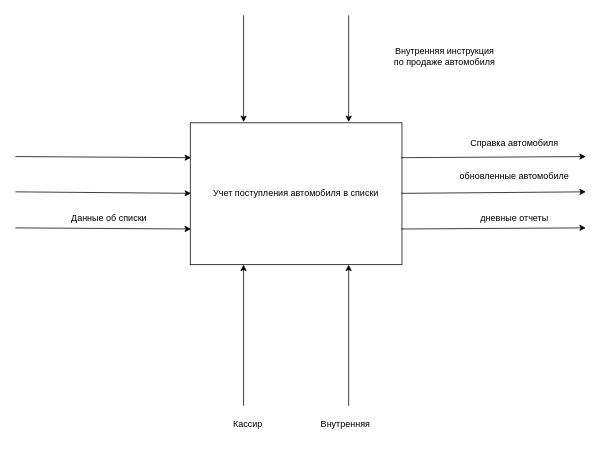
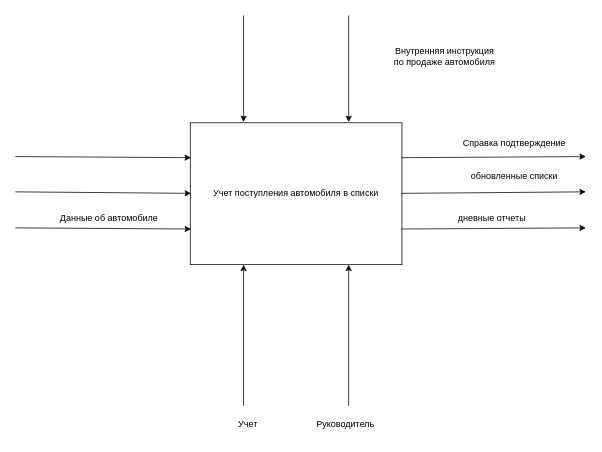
(514, 143) -> (514, 143)
(514, 177) -> (514, 177)
(109, 218) -> (109, 218)
(514, 218) -> (492, 218)
(248, 424) -> (248, 424)
(345, 424) -> (345, 424)
